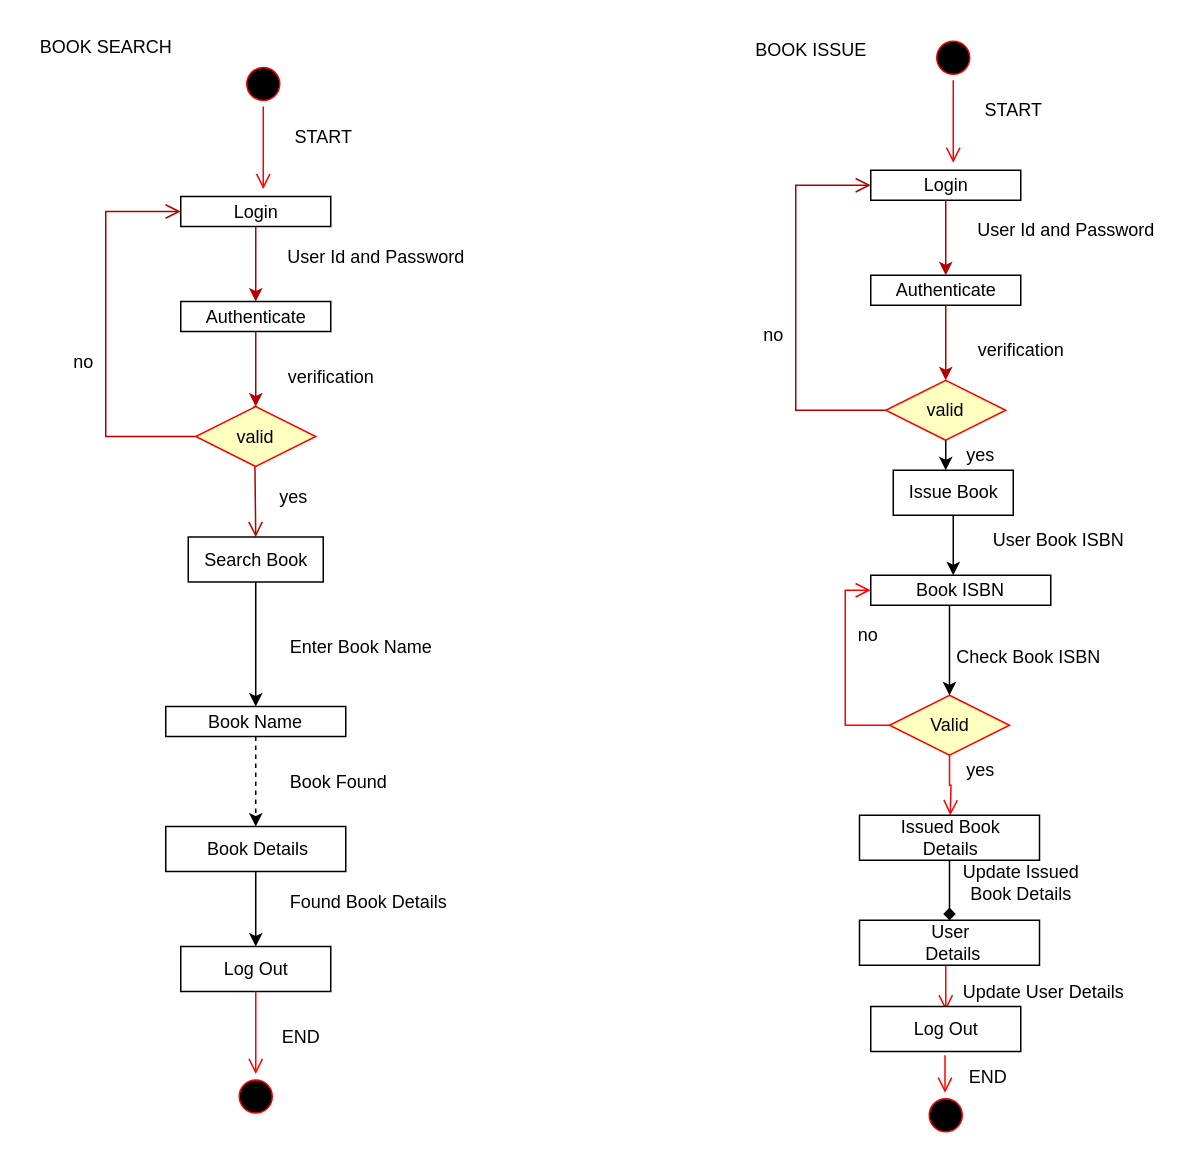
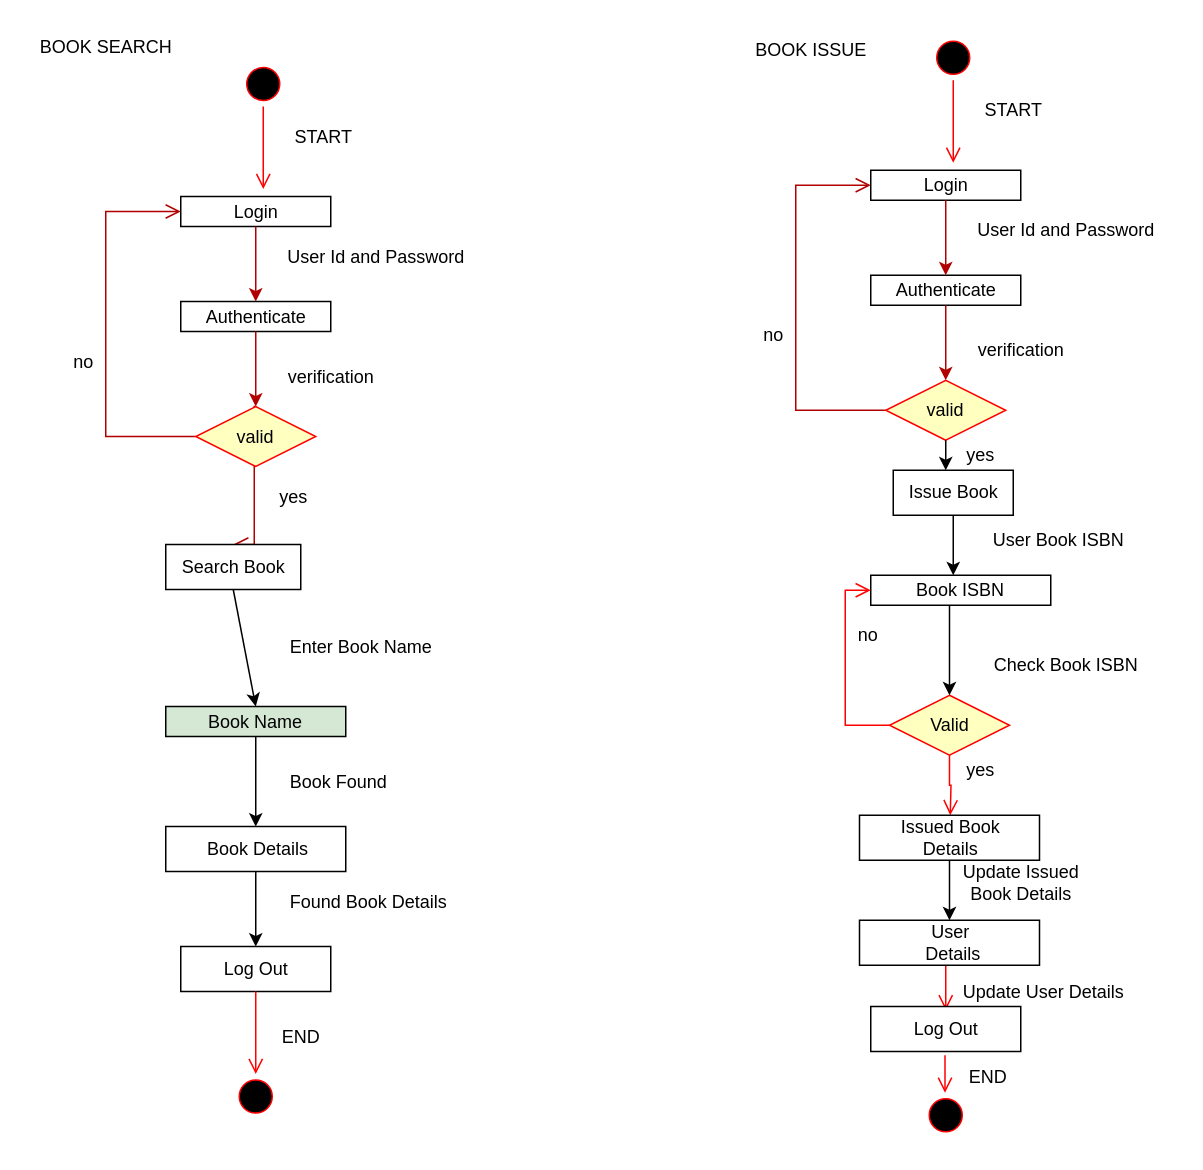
(256, 560) -> (233, 567)
(1028, 658) -> (1066, 665)
(256, 722) -> (256, 722)
(256, 778) -> (256, 778)
(950, 907) -> (950, 908)
